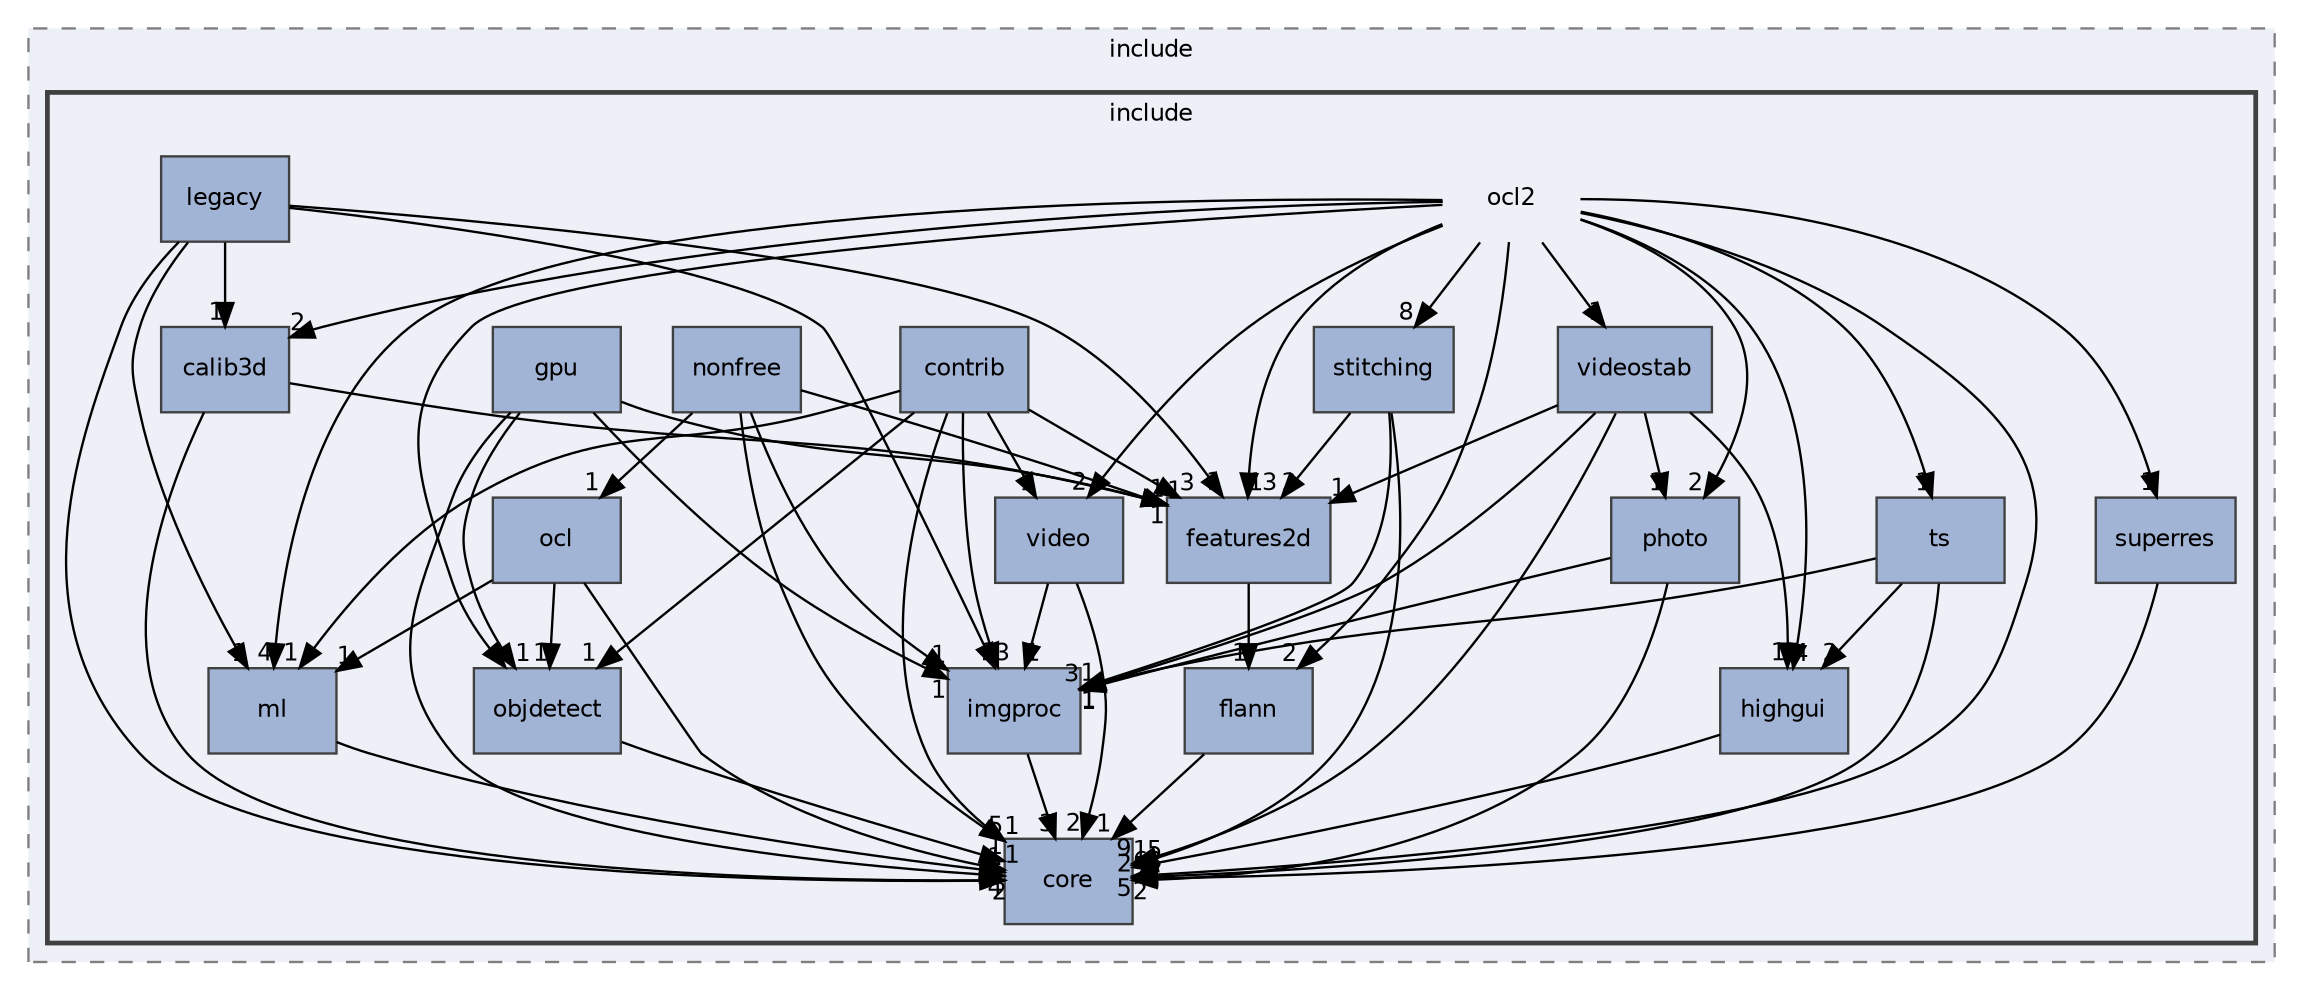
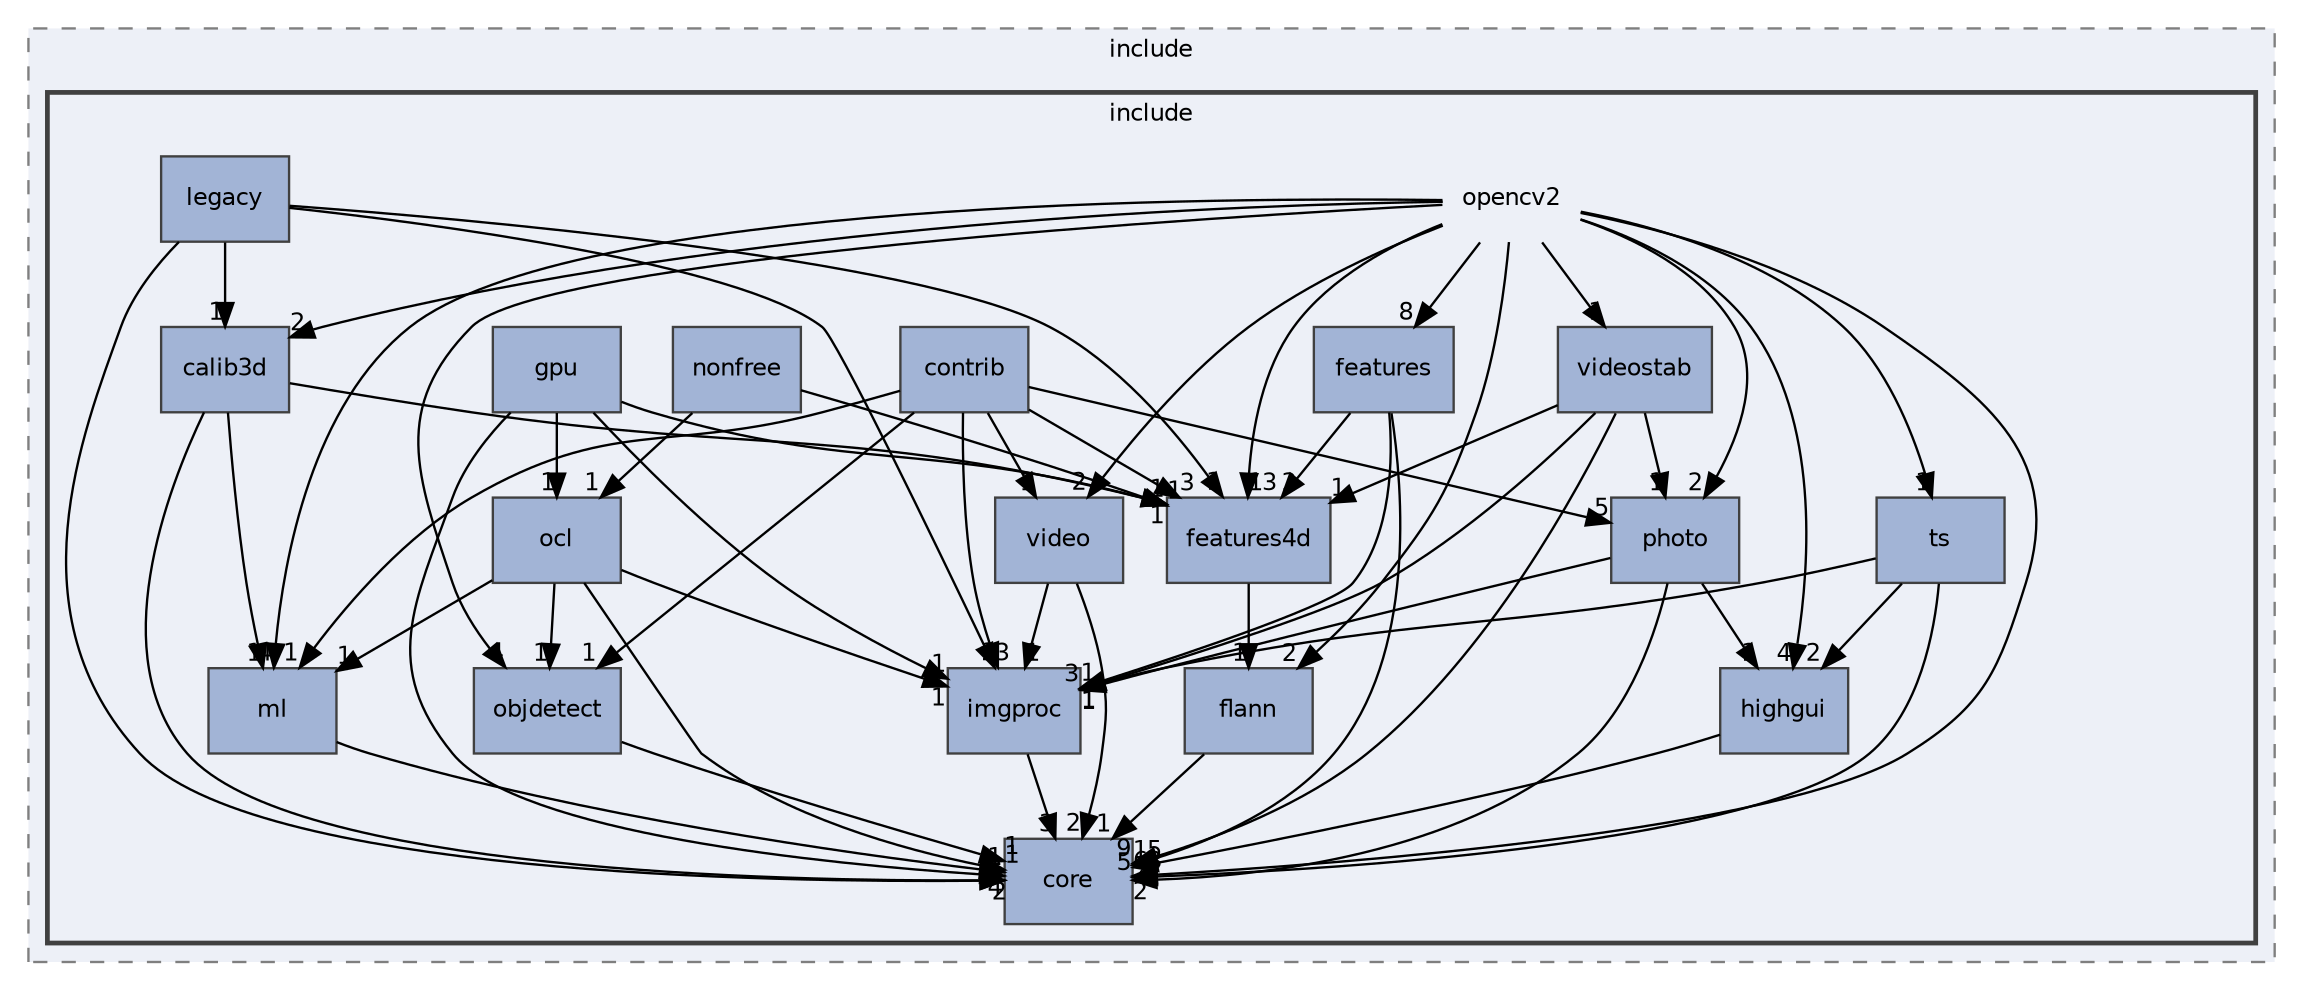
(1512, 199) -> (1512, 199)
(1384, 370) -> (1384, 370)
(148, 446) -> (239, 529)
(1768, 515) -> (1723, 616)
(464, 527) -> (557, 442)
(1249, 540) -> (1249, 540)
(2166, 540) -> none
(819, 550) -> (772, 626)
(903, 618) -> (1294, 449)
(811, 650) -> none
